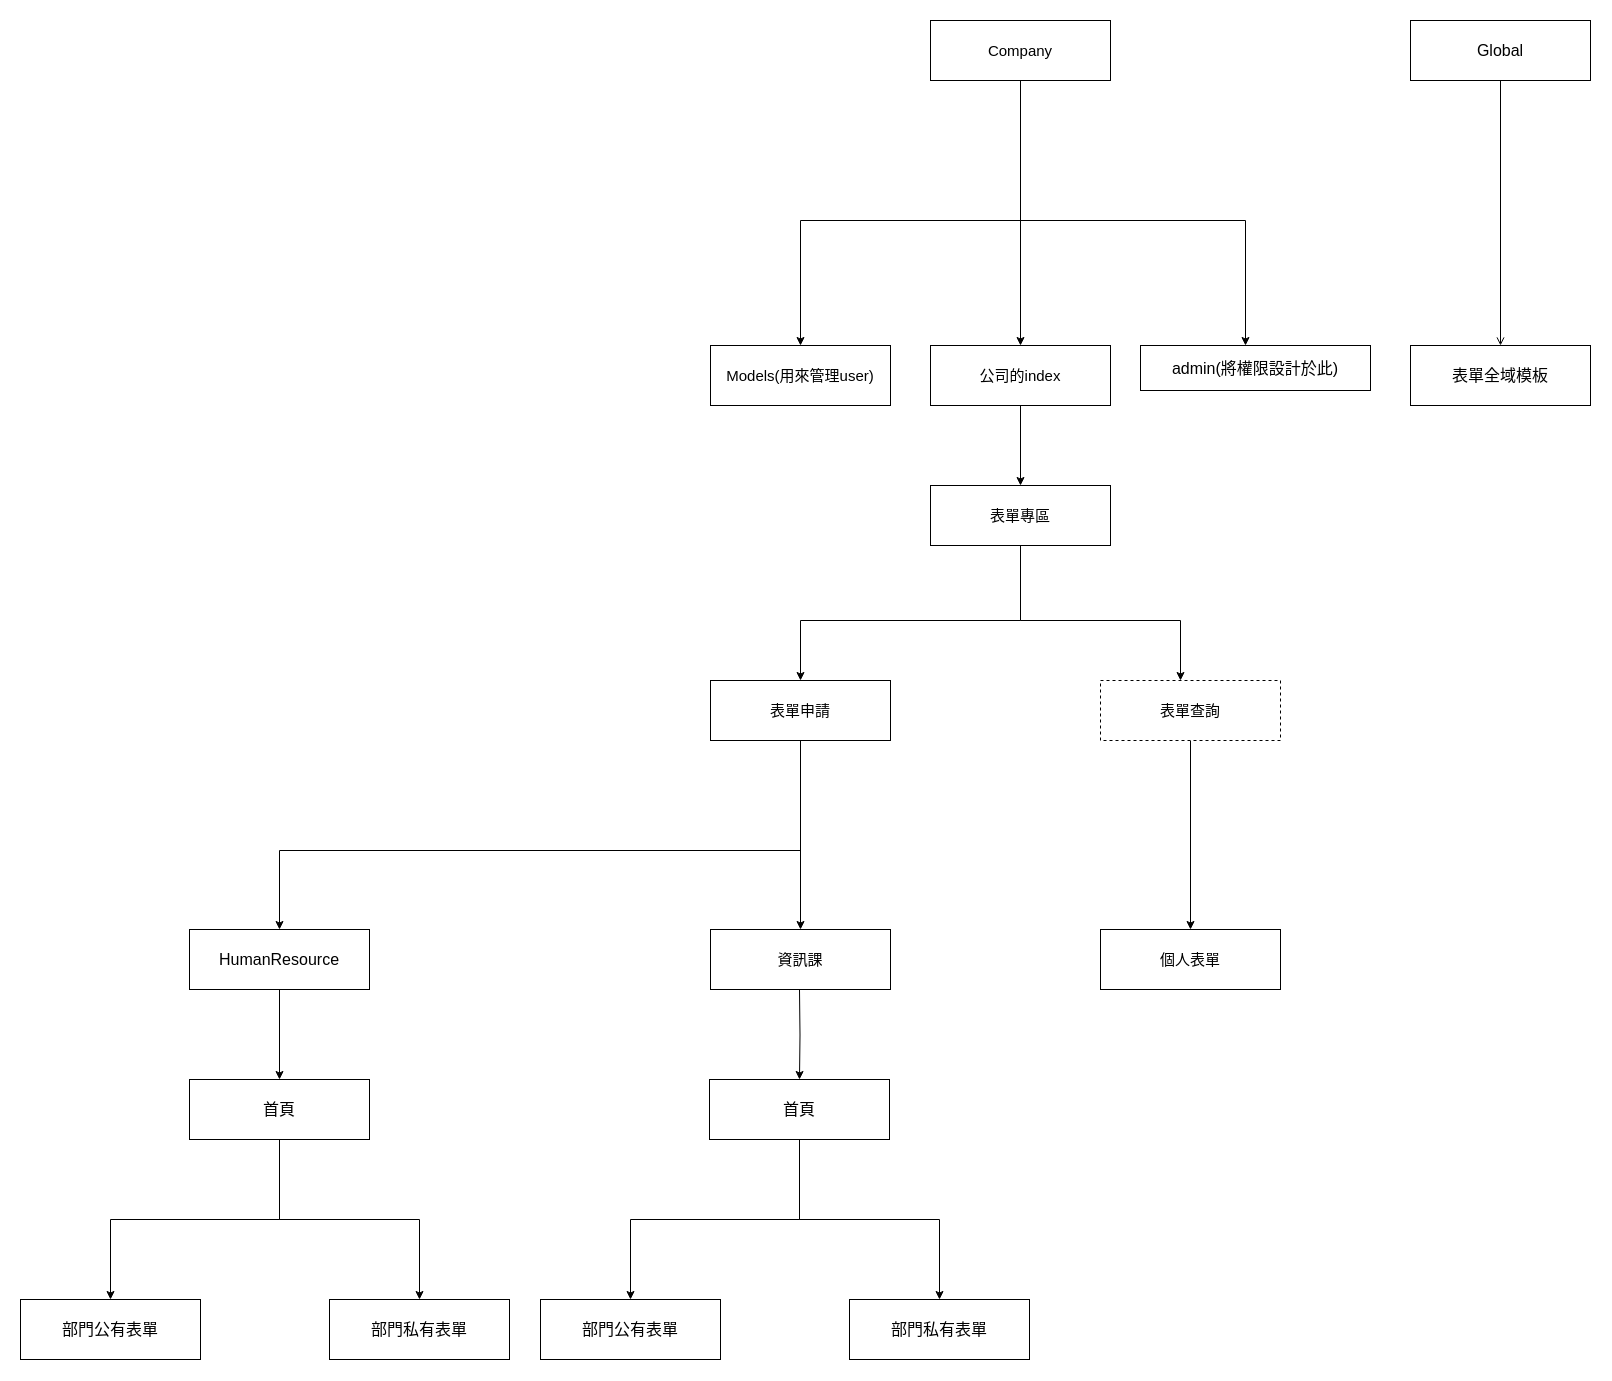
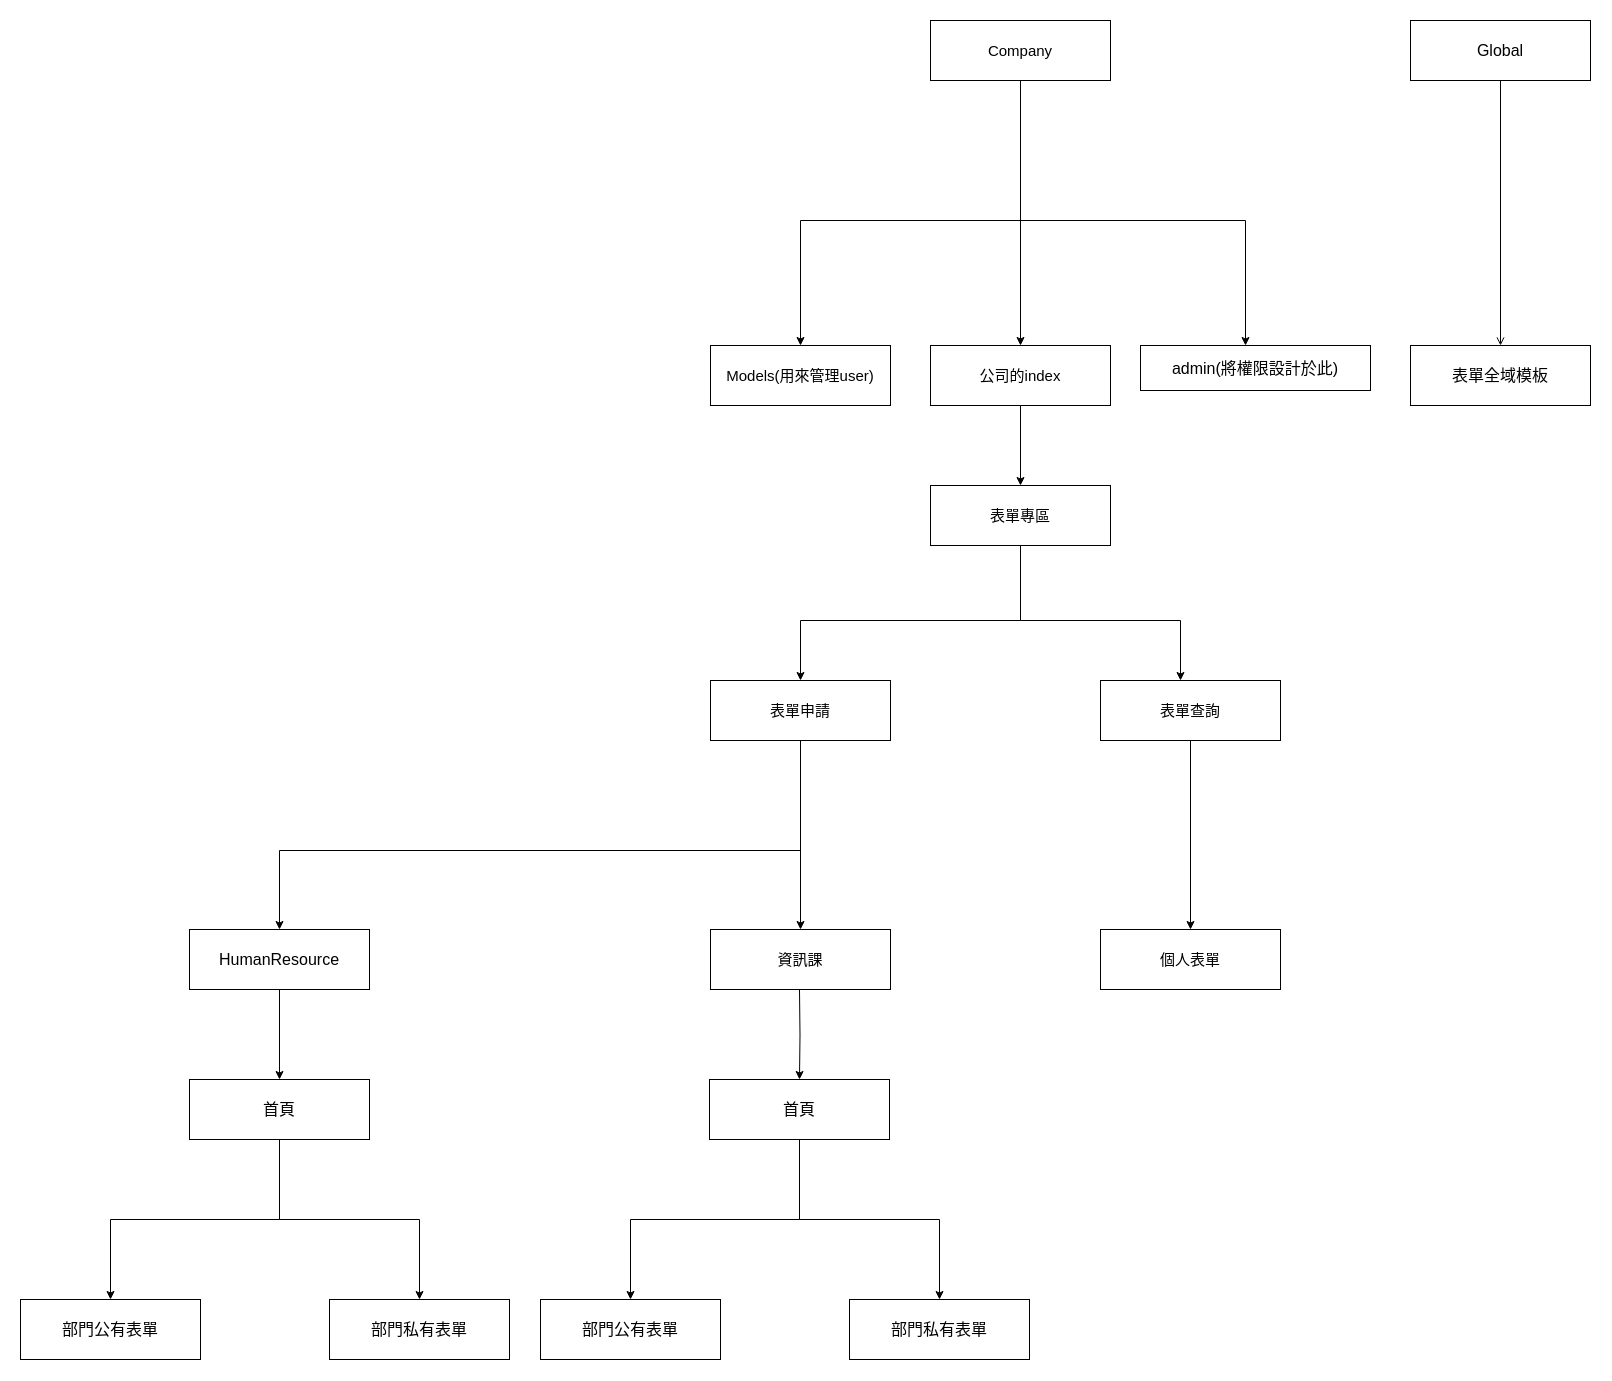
(1191, 711) -> (1191, 711)
